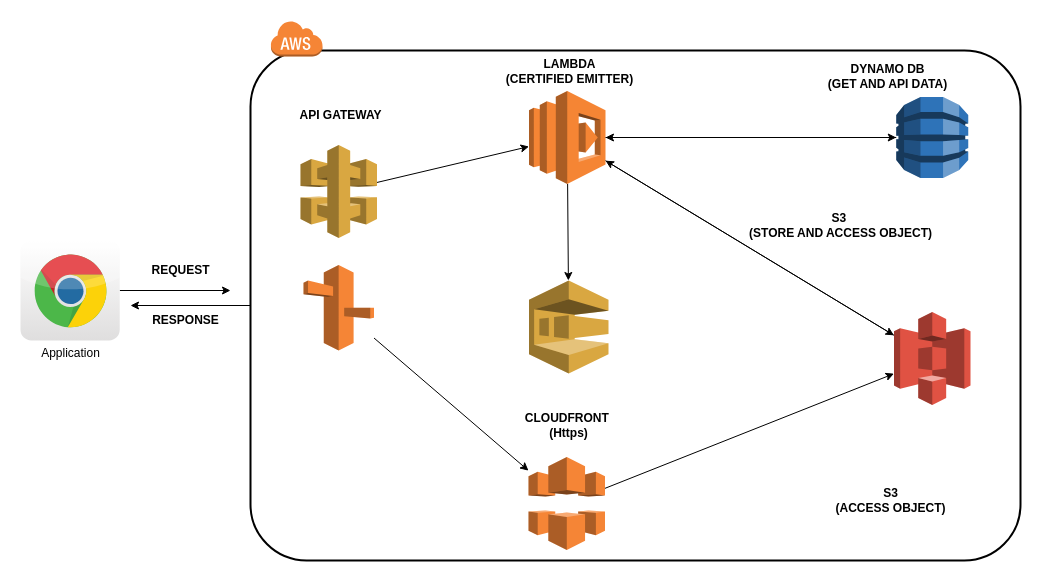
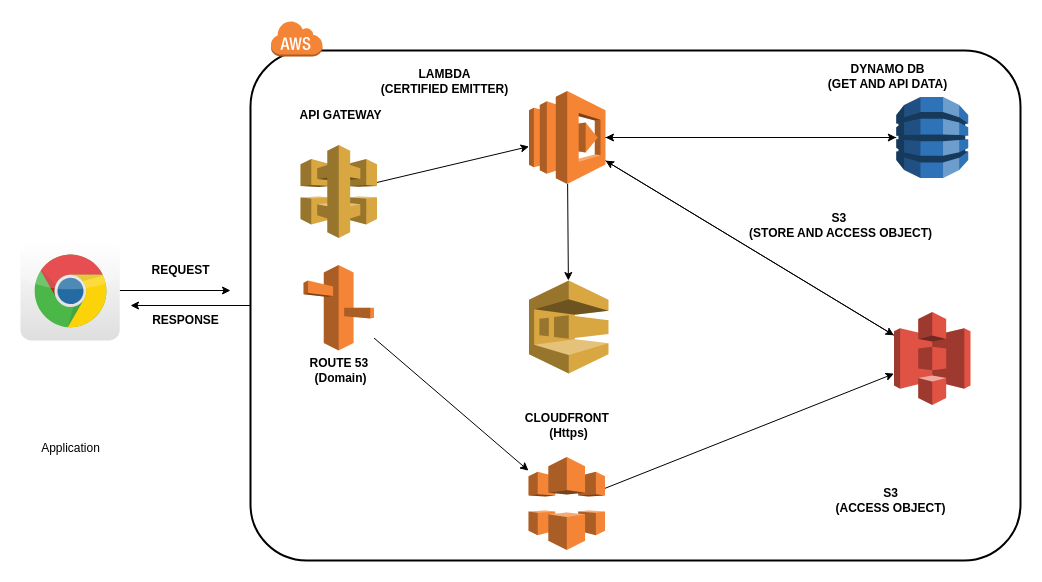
(569, 72) -> (444, 82)
(70, 354) -> (70, 449)
none -> (341, 371)
